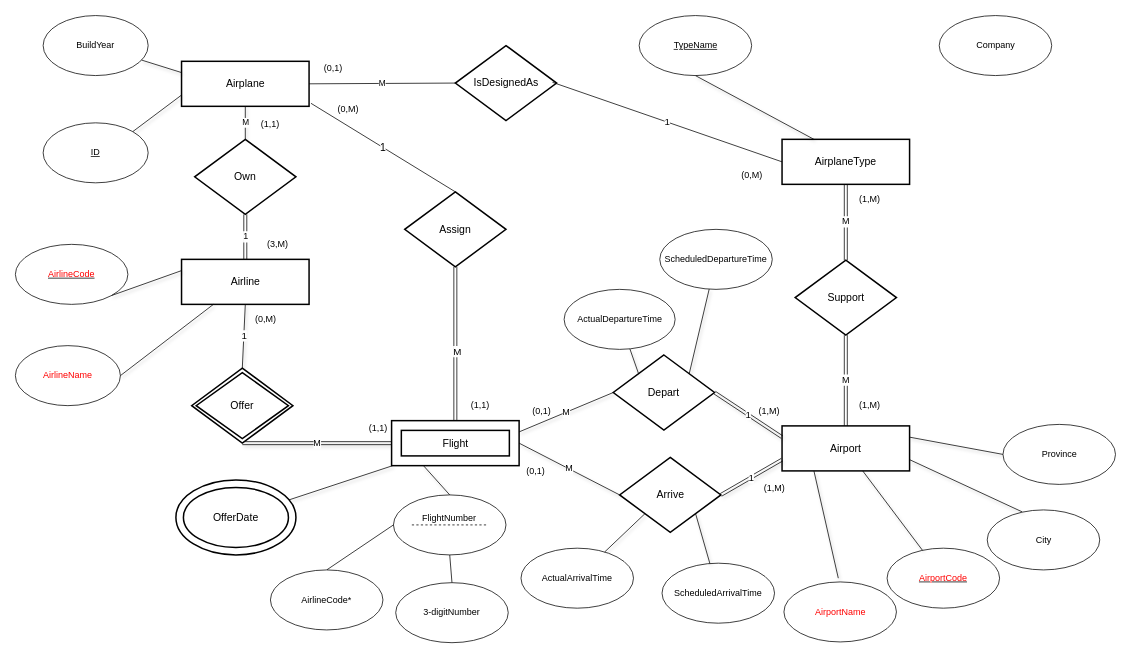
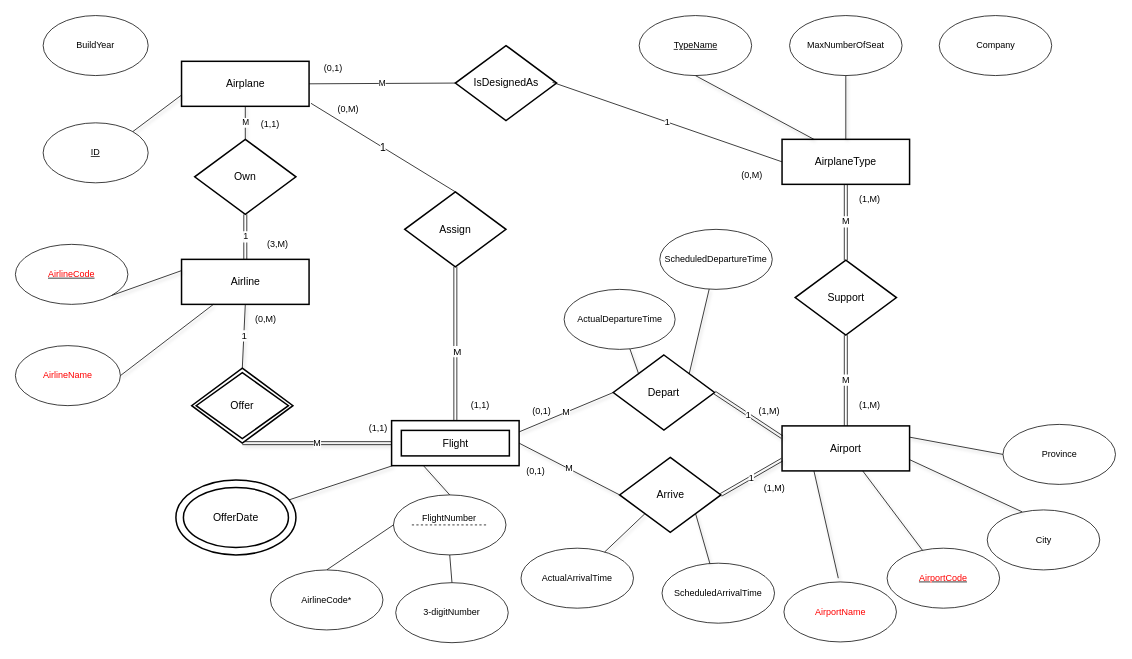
none -> (846, 45)
(162, 66) -> none
none -> (846, 108)
